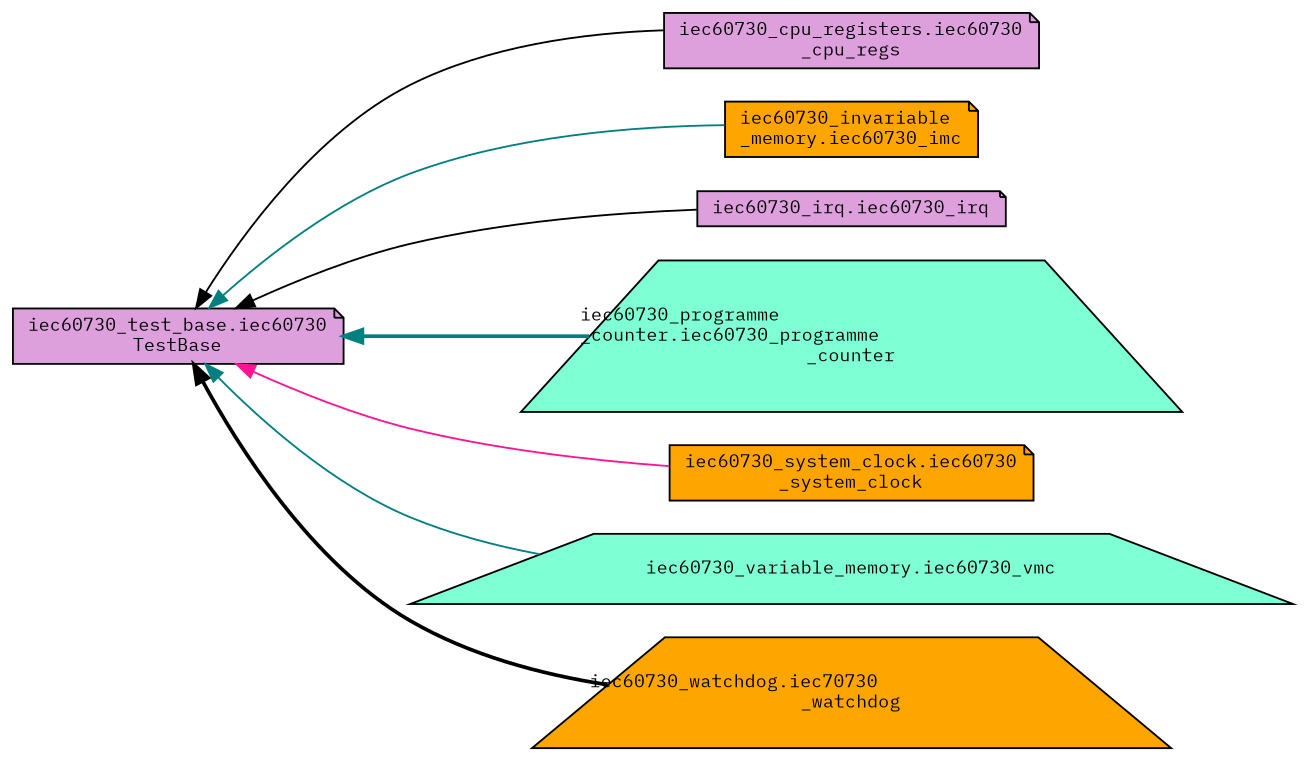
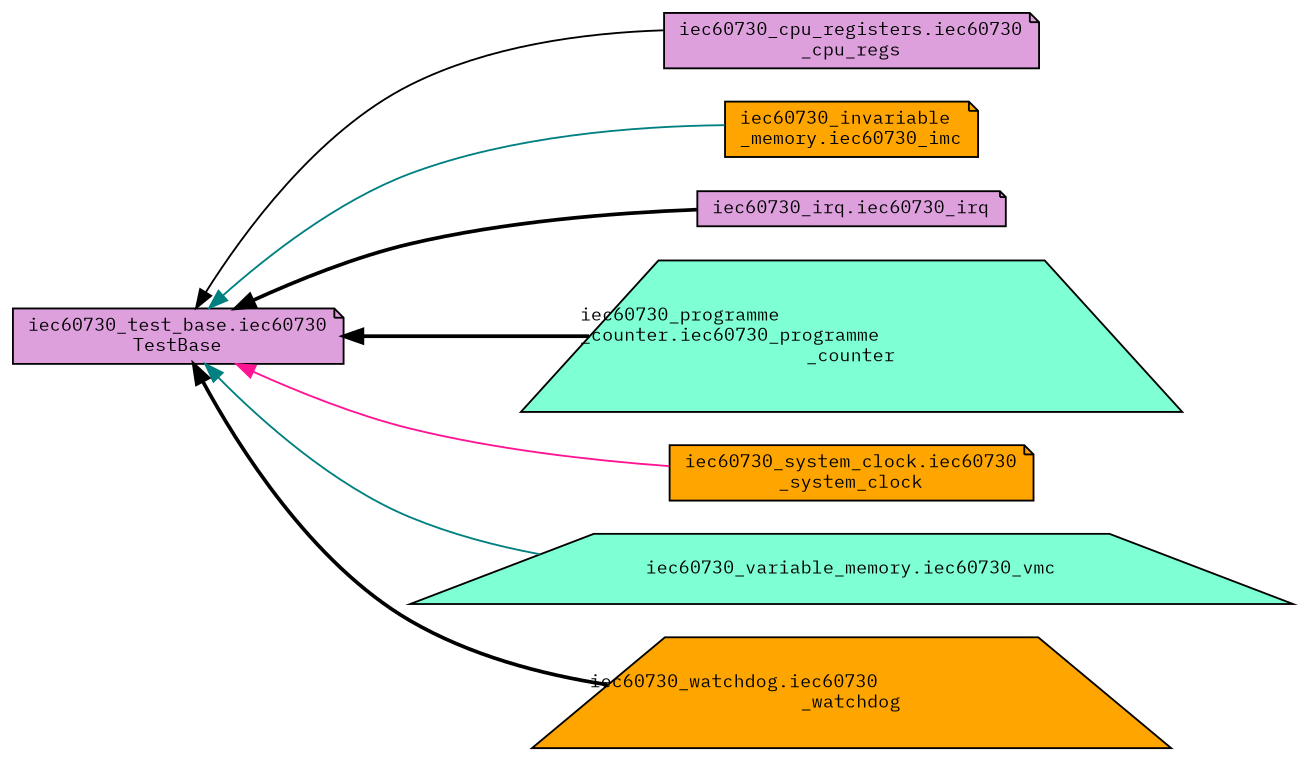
(470, 232) -> (470, 232)
(476, 336) -> (476, 336)
(852, 693) -> (852, 693)
